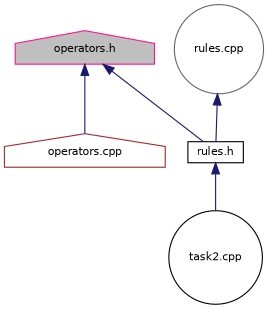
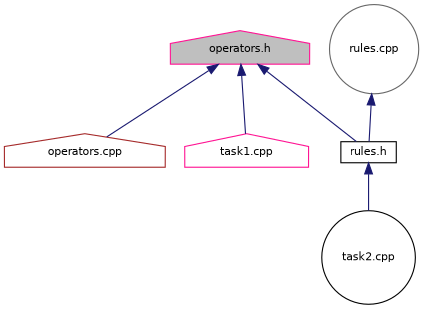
none -> (247, 152)
